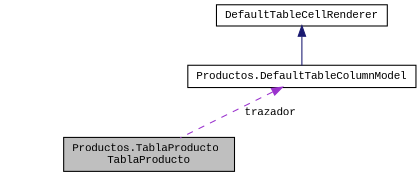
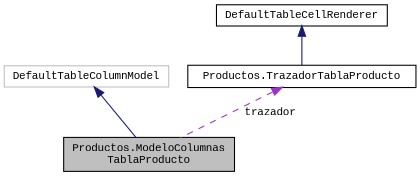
none -> (86, 76)
(302, 76) -> (302, 76)
(149, 154) -> (149, 154)
